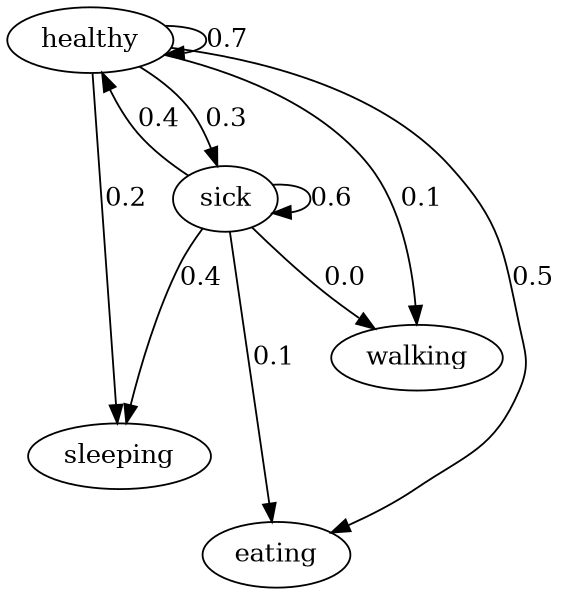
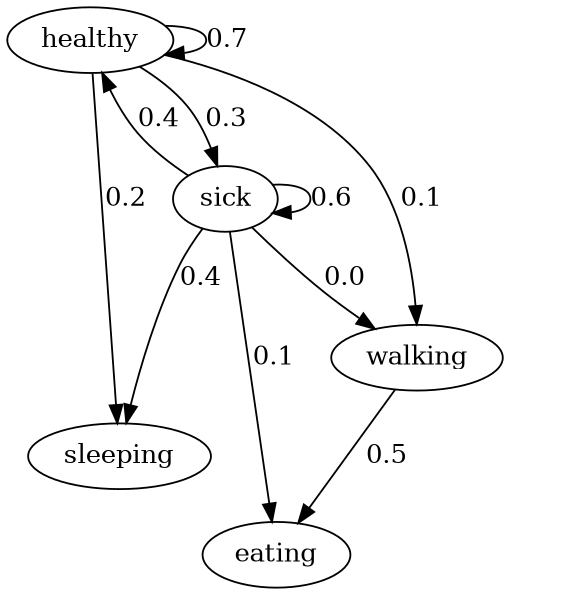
(494, 230) -> (352, 449)
